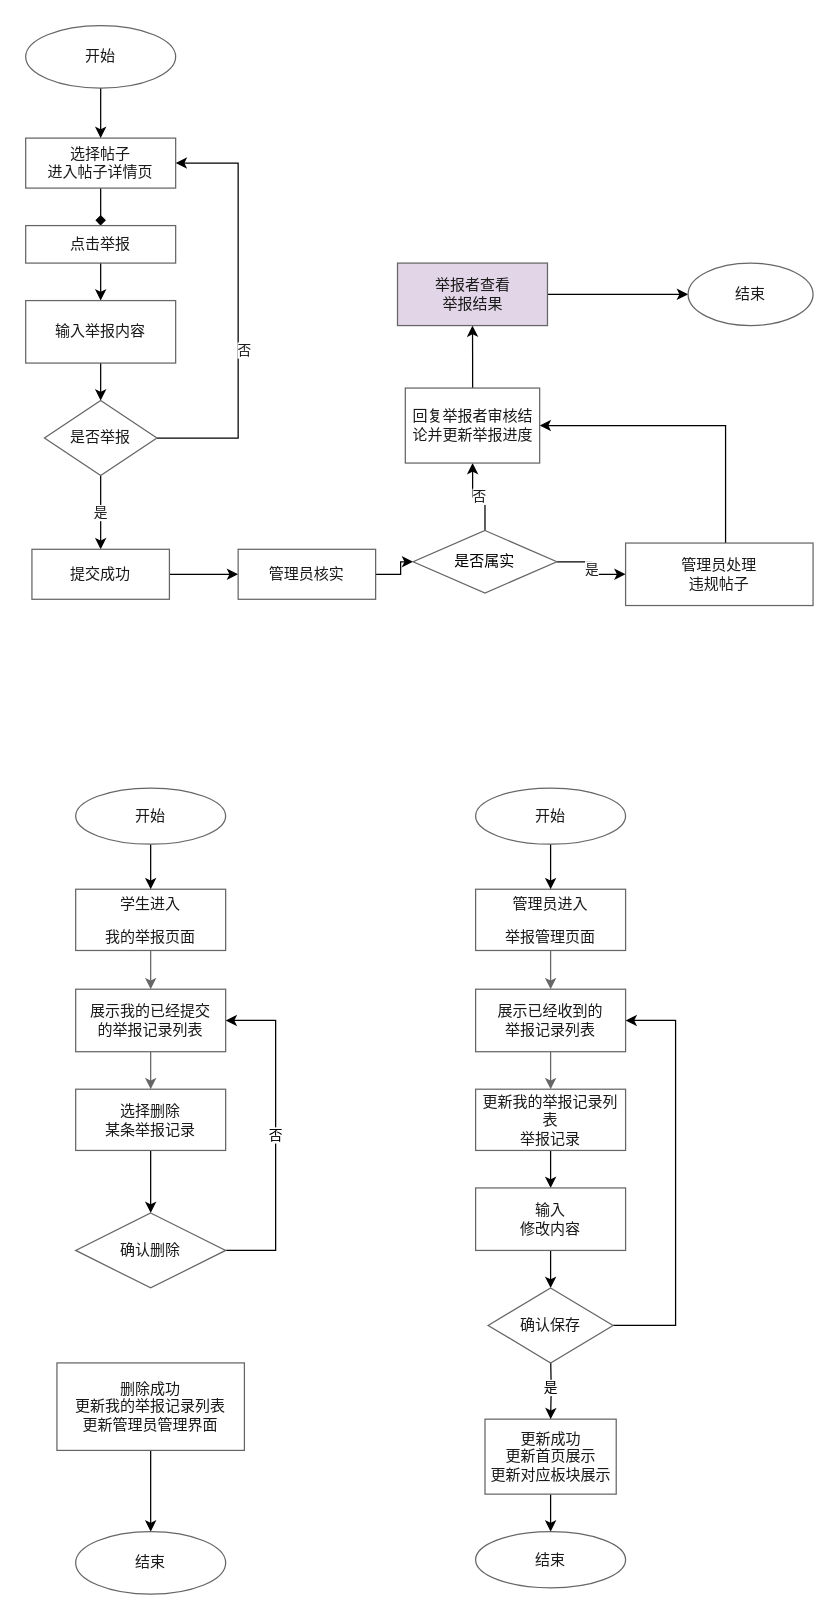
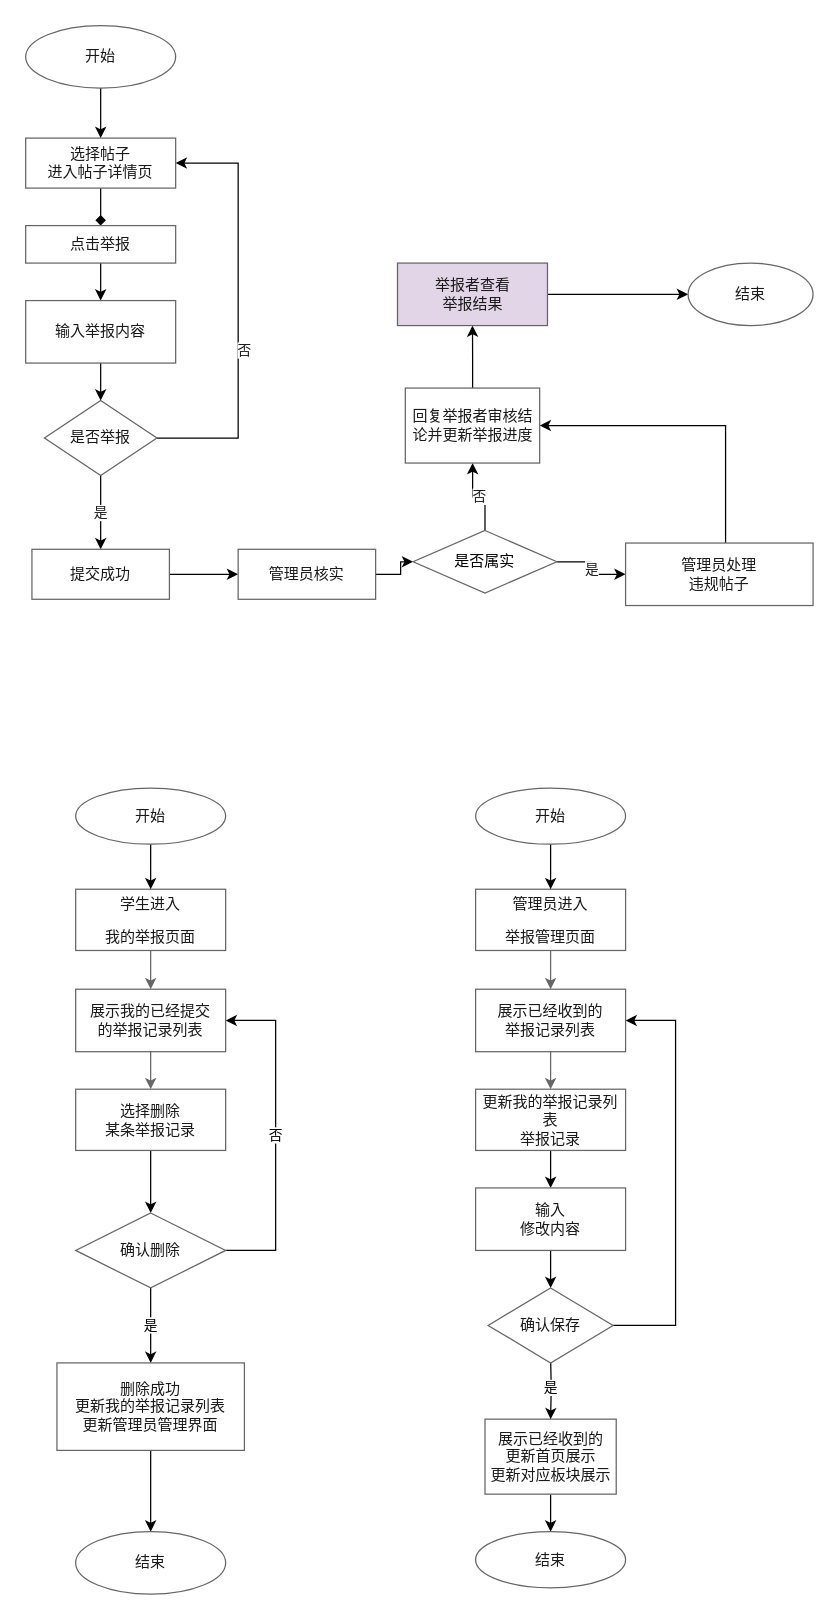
none -> (151, 1321)
(551, 1457) -> (551, 1457)
